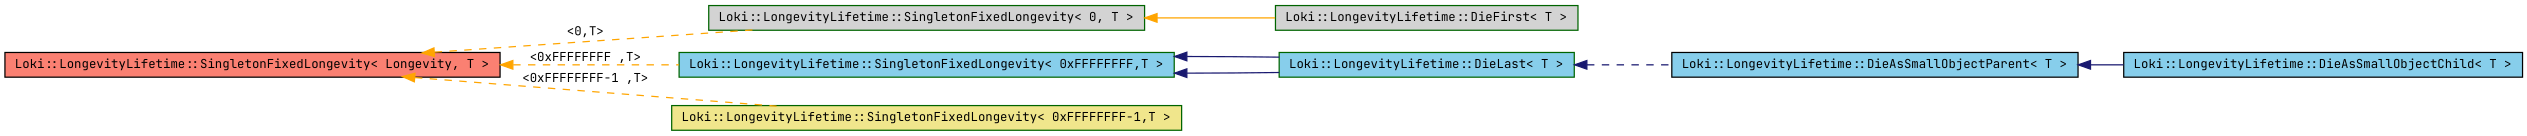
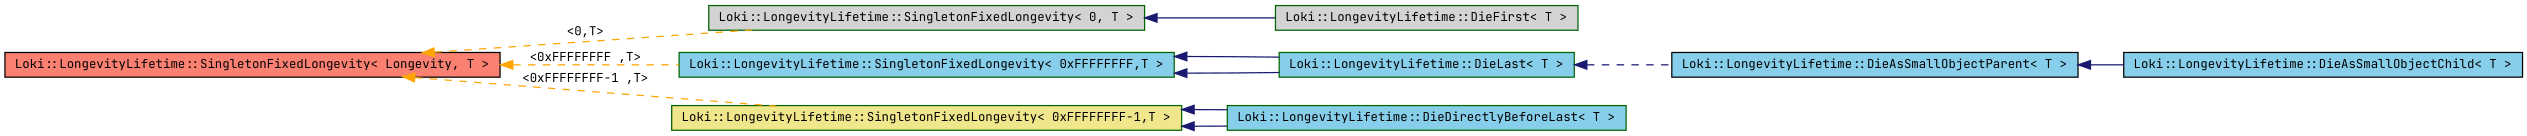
(1216, 18) -> (1216, 18)
none -> (1427, 118)
